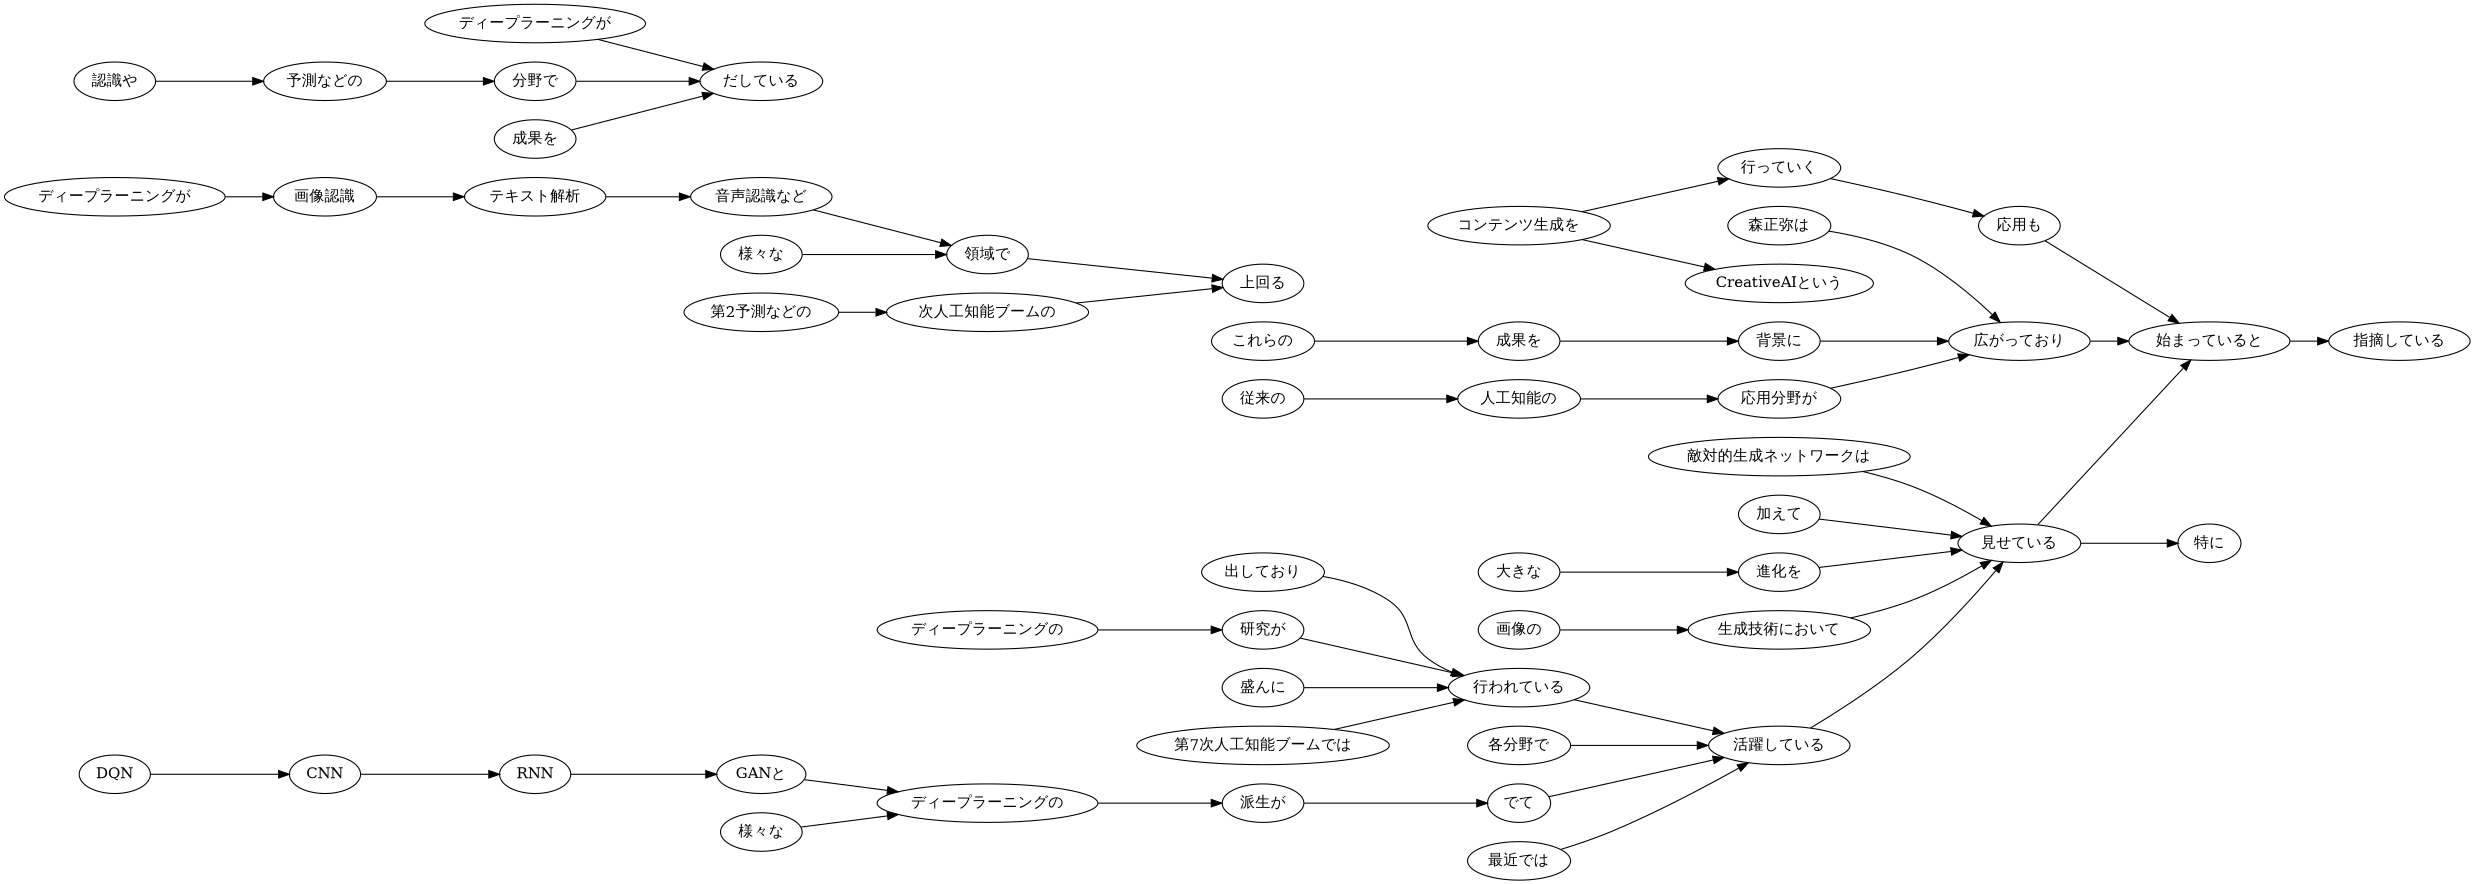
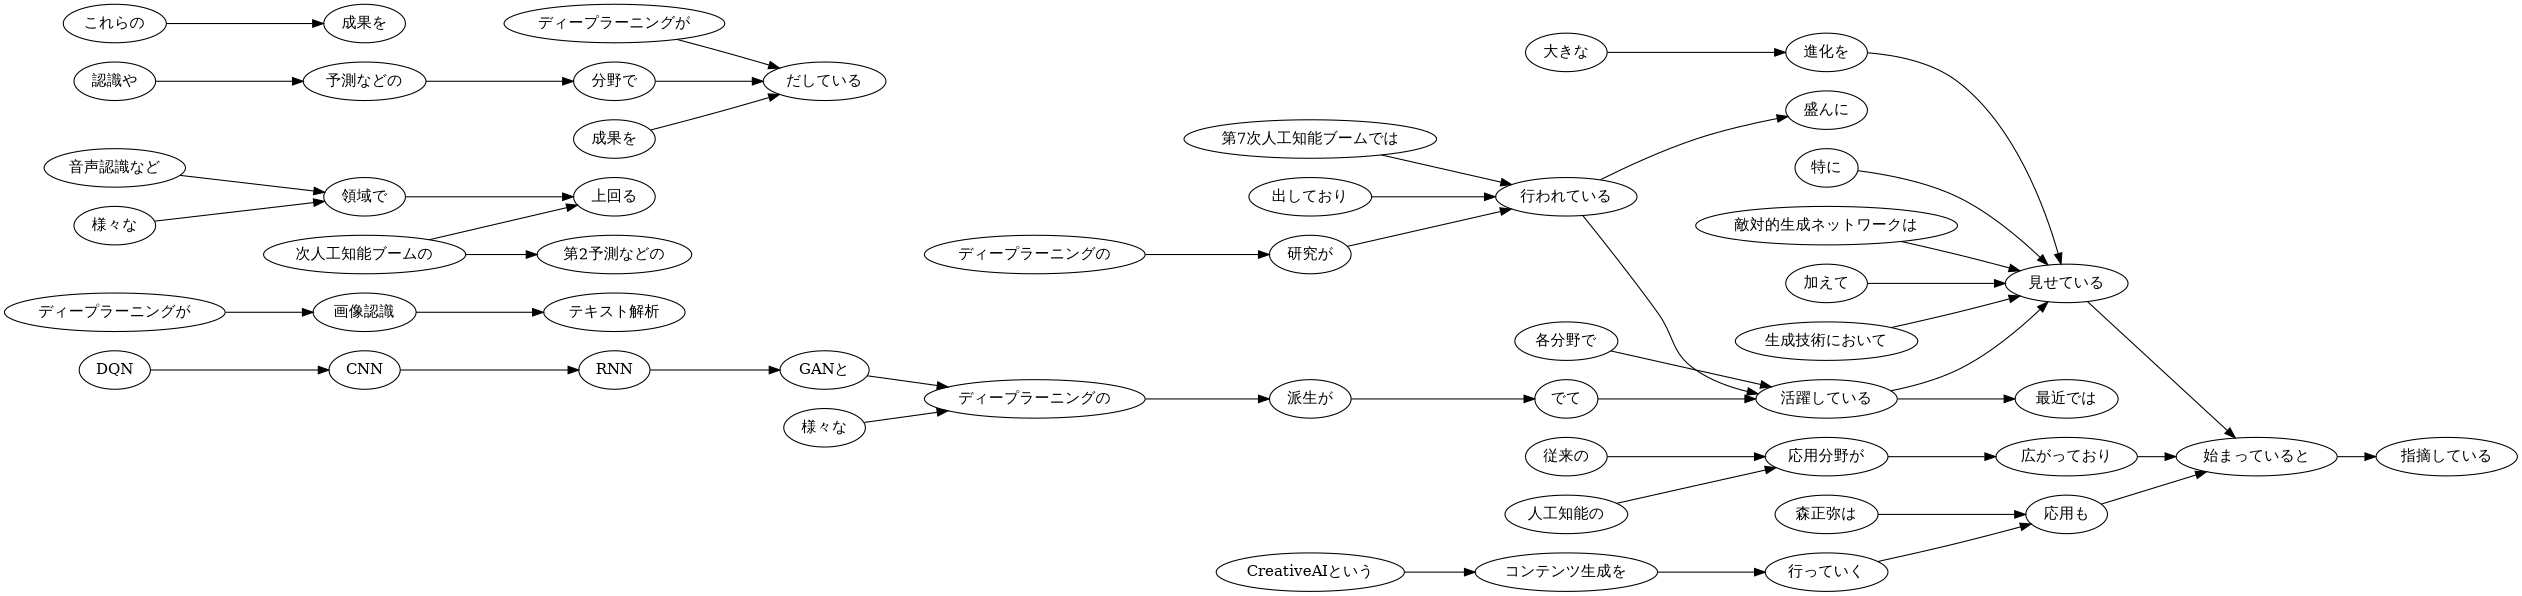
(643, 197) -> none
(1643, 253) -> (1434, 572)
(1918, 259) -> (1946, 514)
(857, 312) -> (496, 255)
(1779, 341) -> none
(1375, 399) -> (1681, 457)
(2124, 543) -> (1957, 197)
(1519, 630) -> none
(1371, 688) -> (1687, 142)
(1652, 813) -> (1951, 399)
